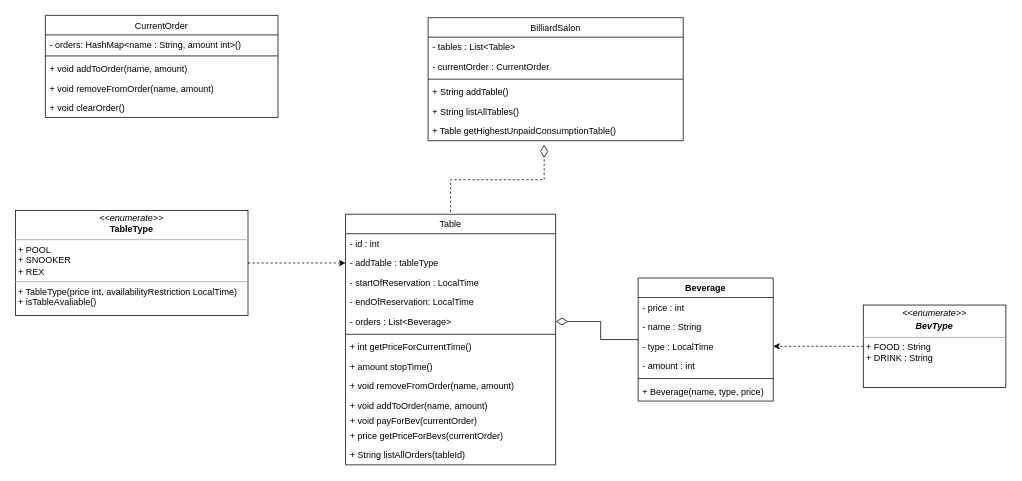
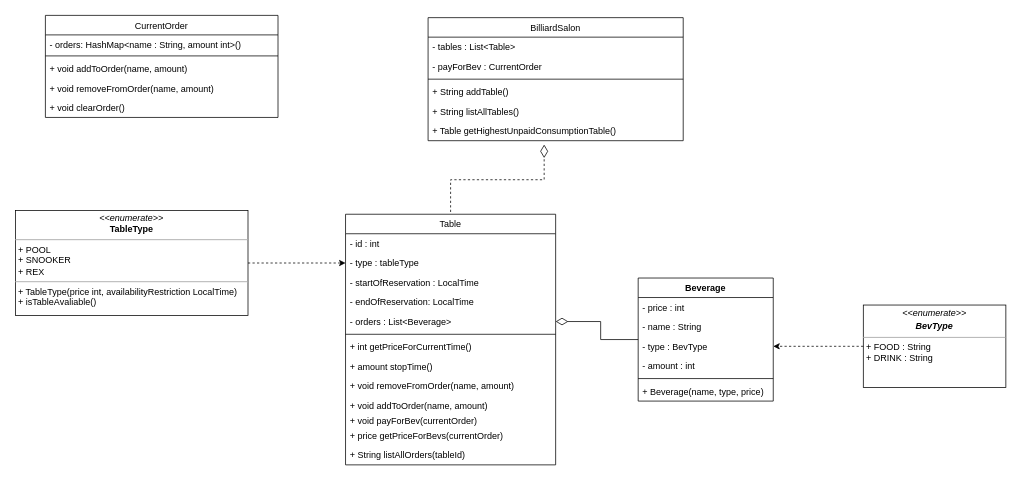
(500, 67) -> (493, 67)
(398, 263) -> (389, 263)
(680, 347) -> (678, 347)
